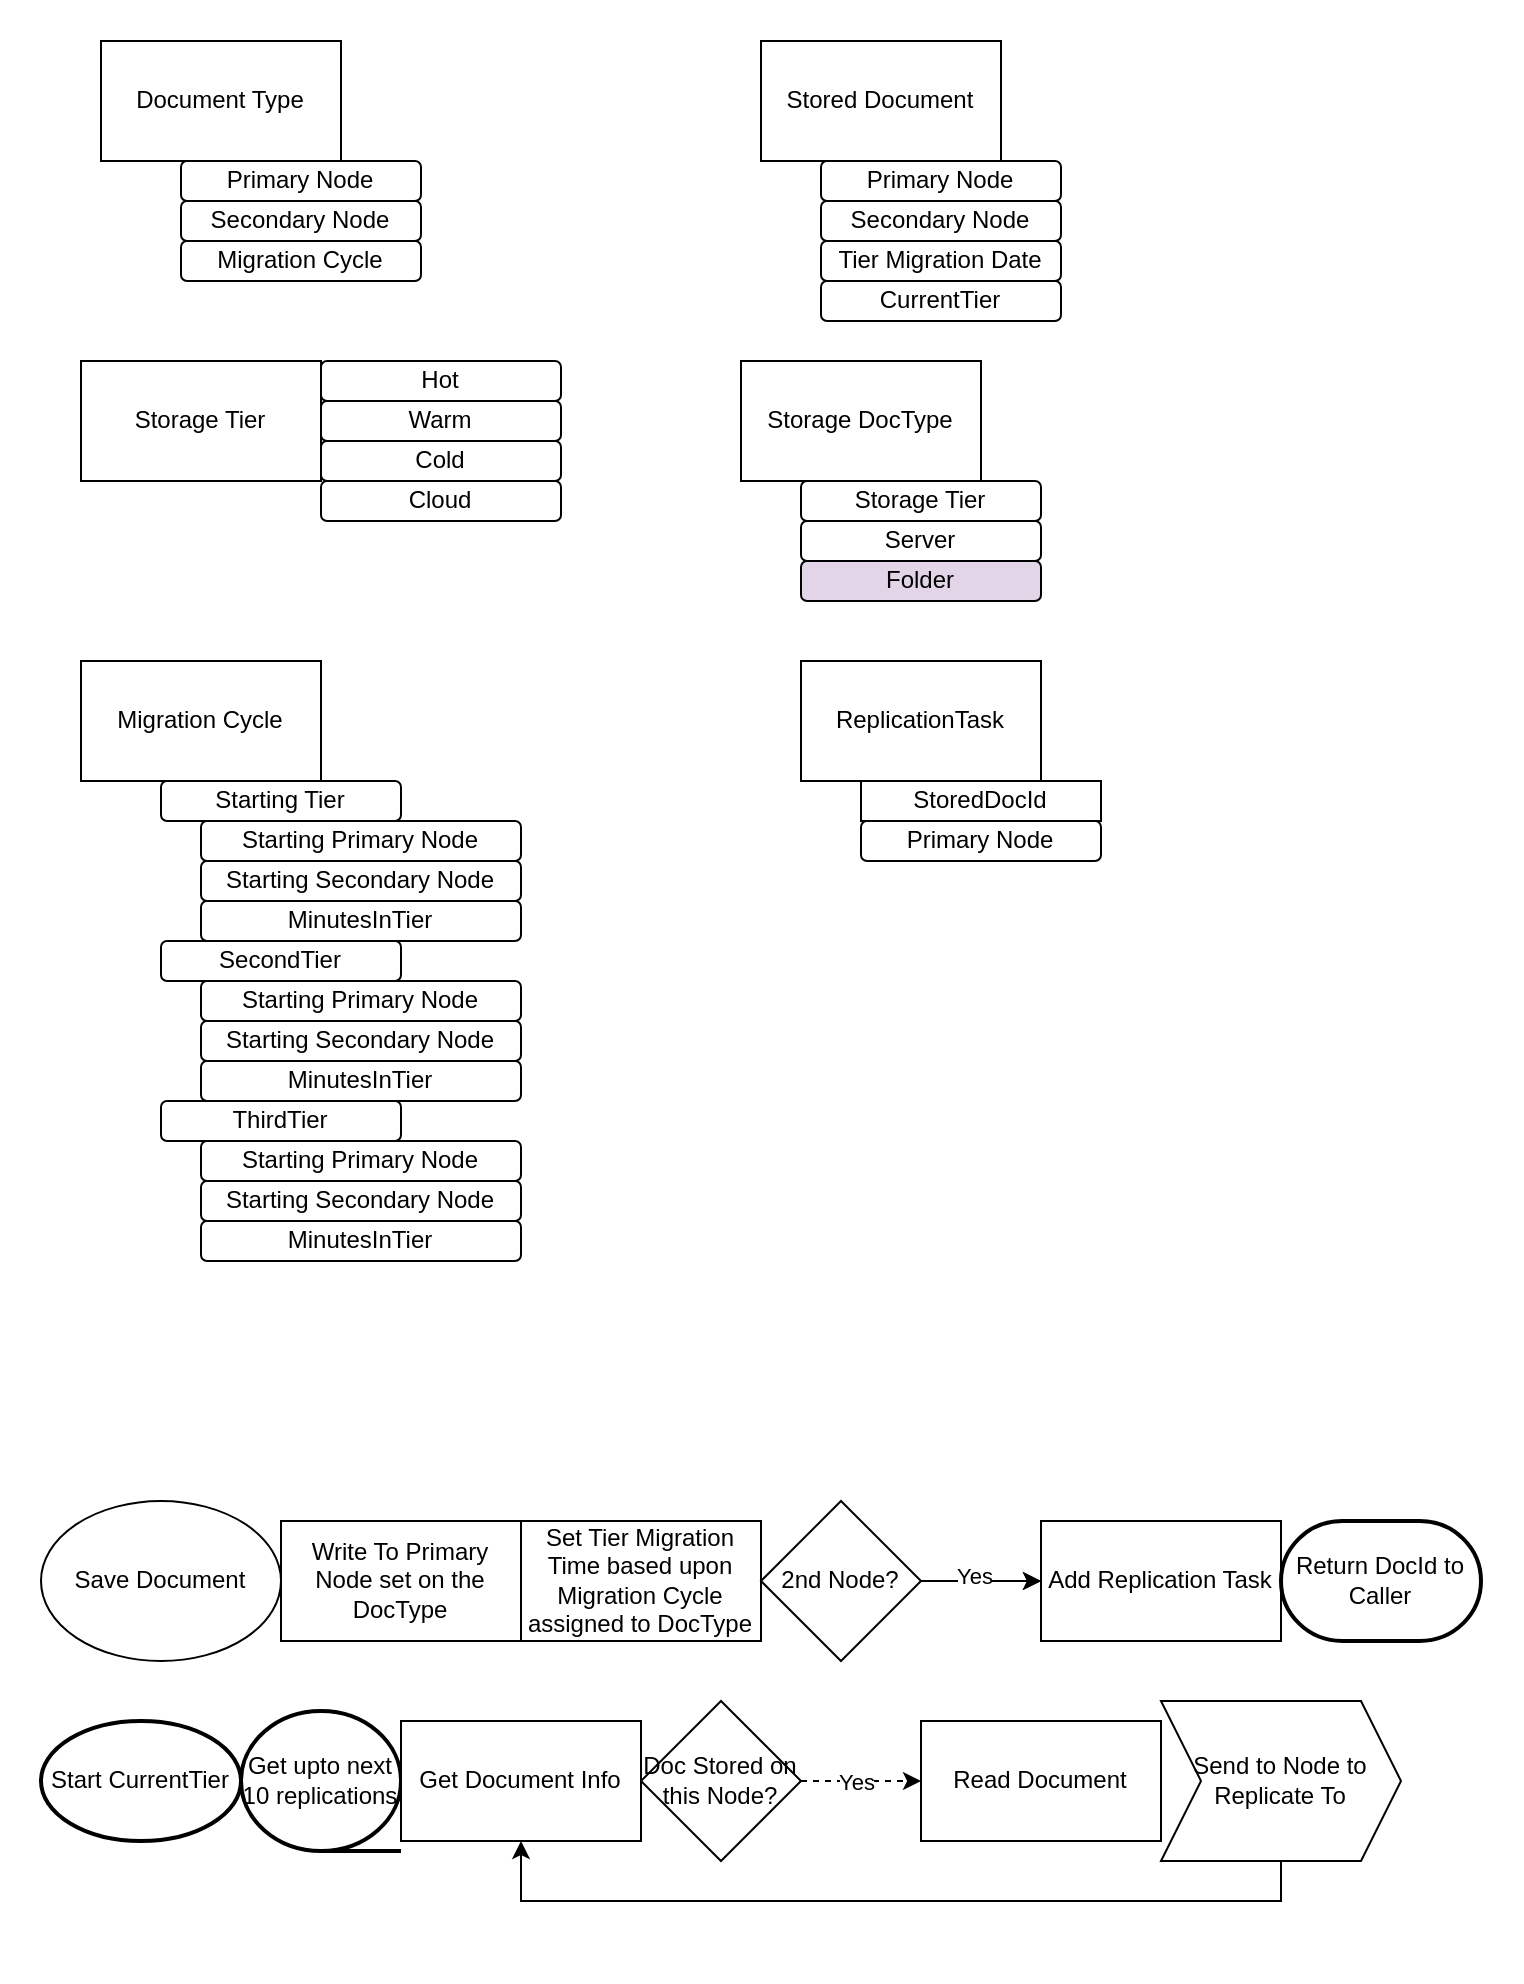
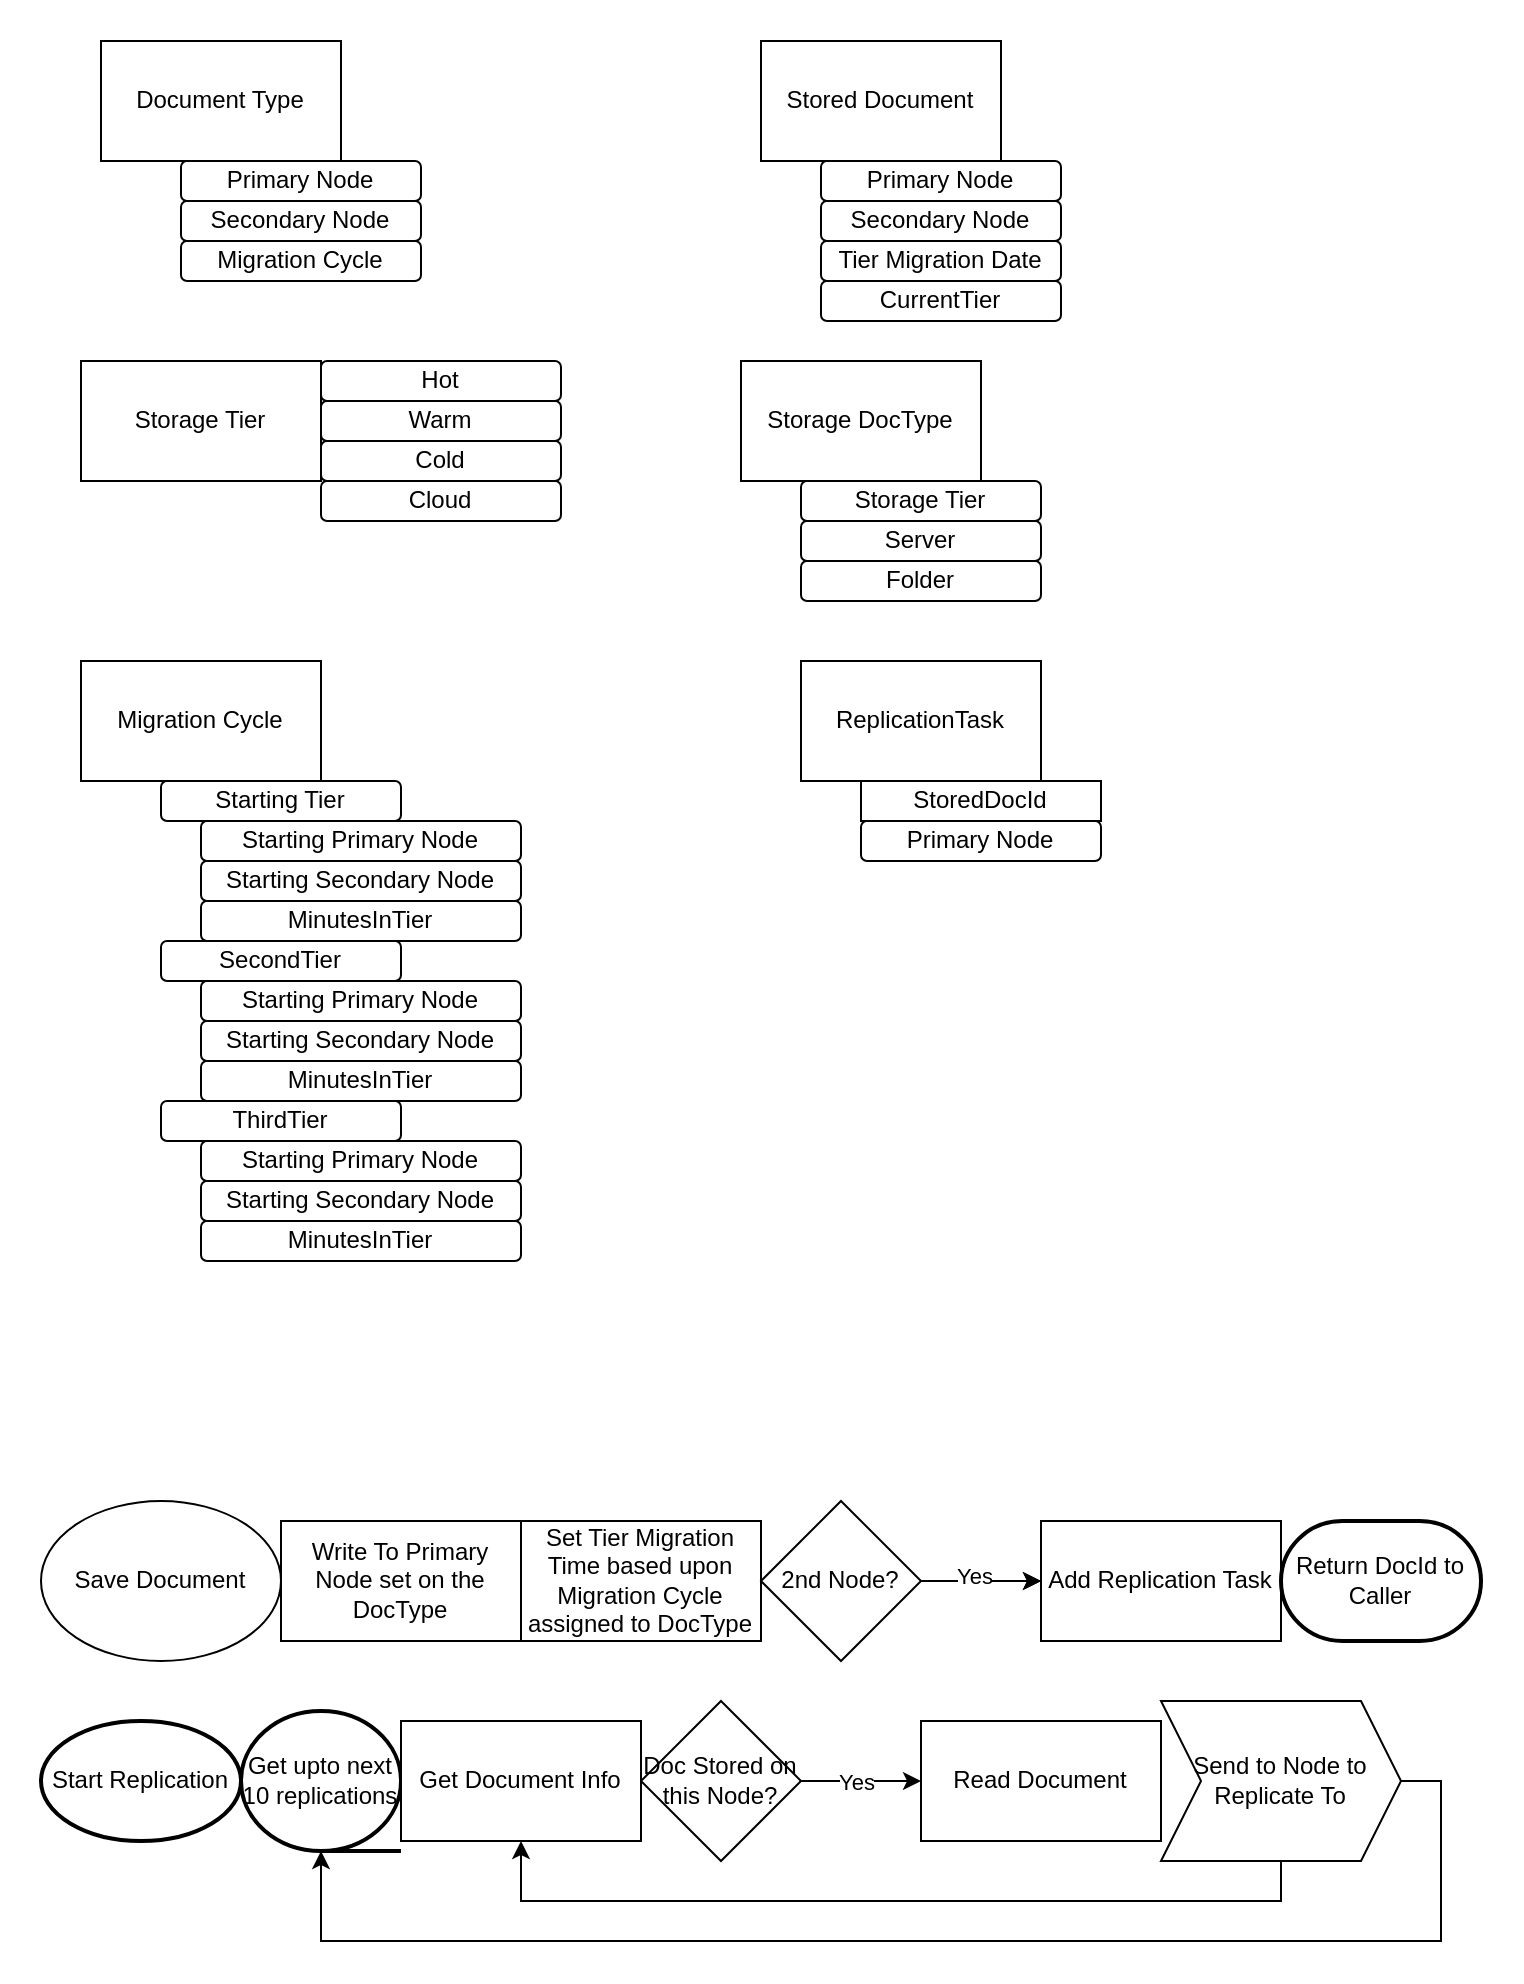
(921, 581) -> (921, 581)
(141, 1781) -> (141, 1781)
(821, 1781) -> (821, 1781)
none -> (943, 1941)
